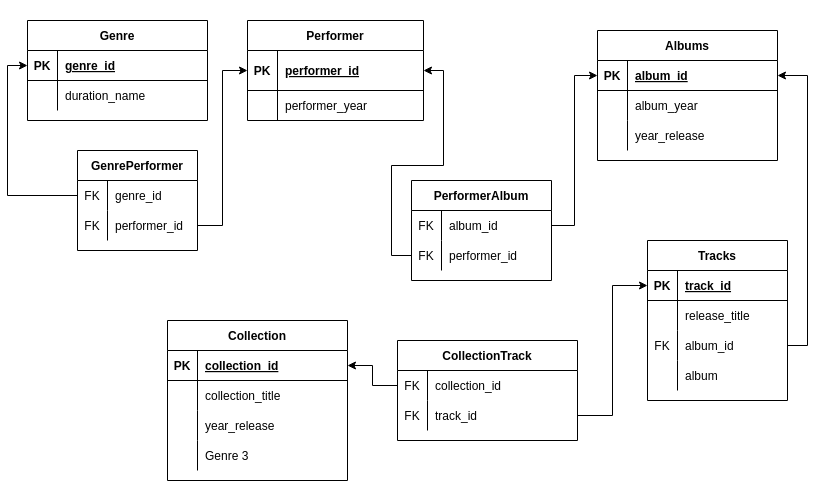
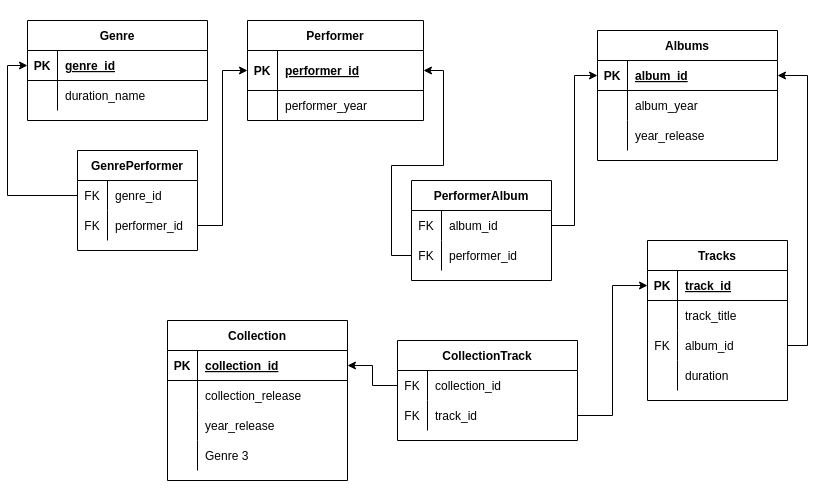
(724, 316) -> (719, 316)
(700, 376) -> (710, 376)
(251, 396) -> (259, 396)
